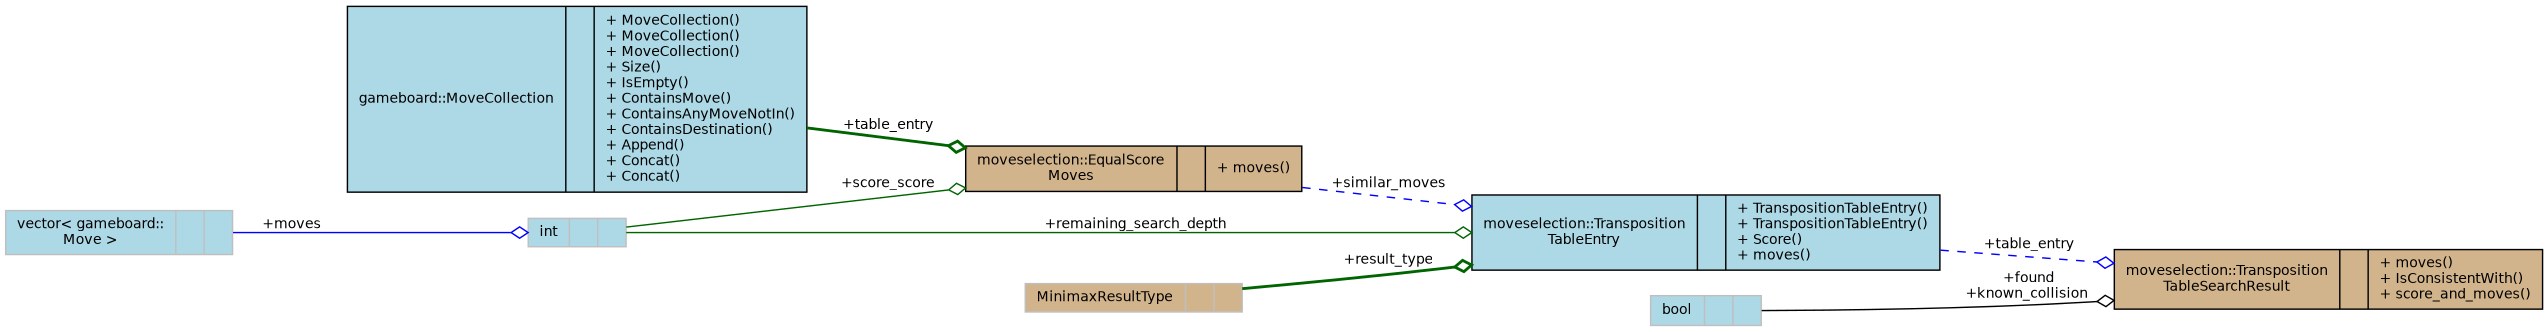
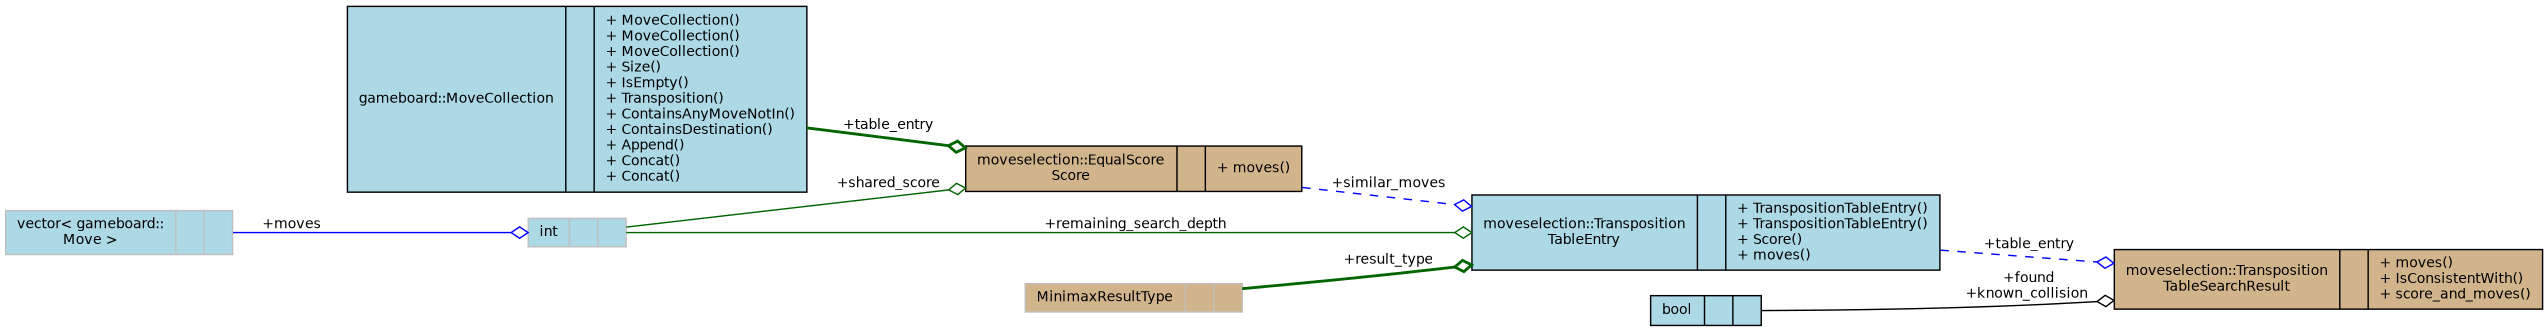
(669, 99) -> (665, 99)
(1071, 176) -> (1071, 176)
(886, 184) -> (886, 184)
(1706, 311) -> (1706, 311)
